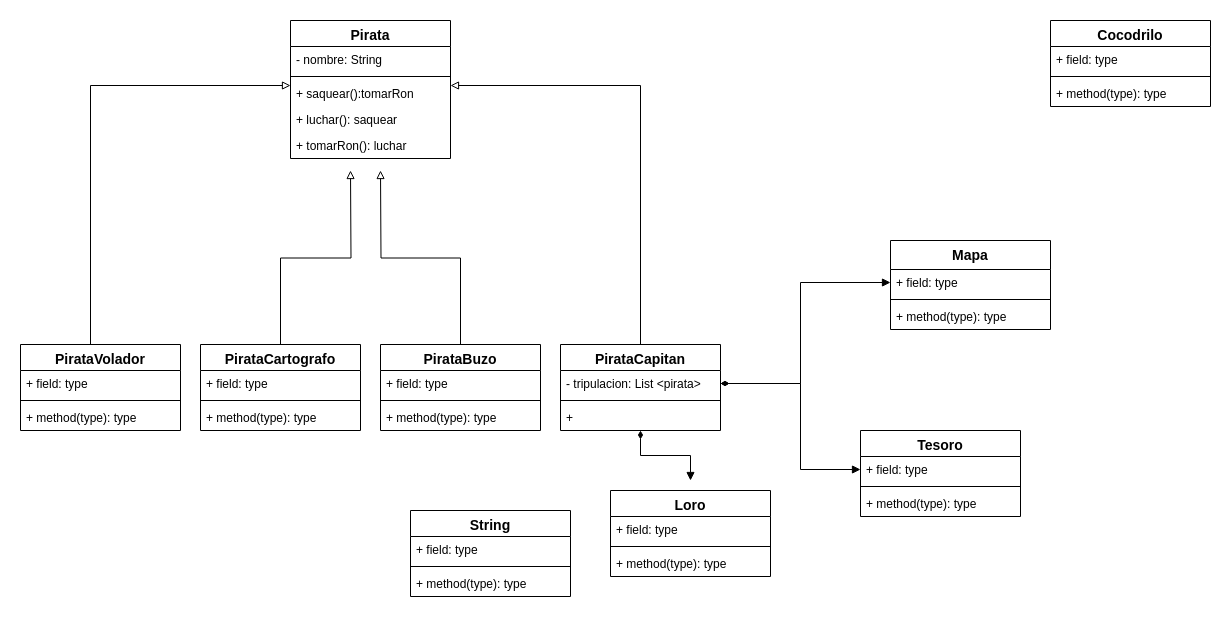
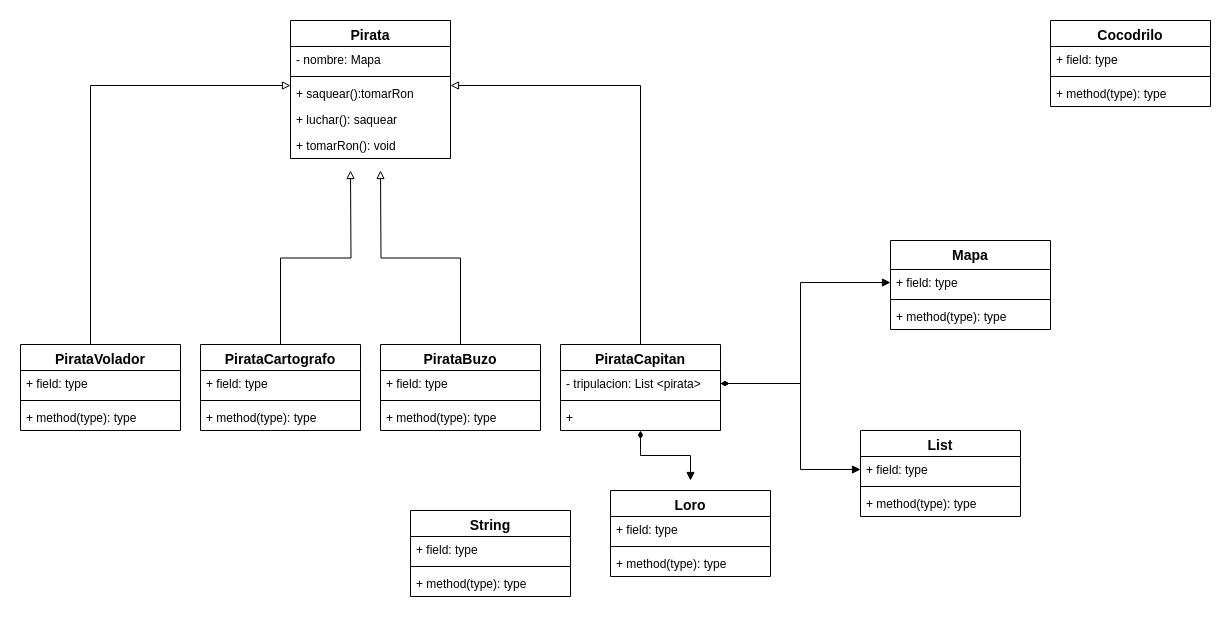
(344, 60) -> (338, 60)
(357, 146) -> (350, 146)
(940, 445) -> (940, 445)
